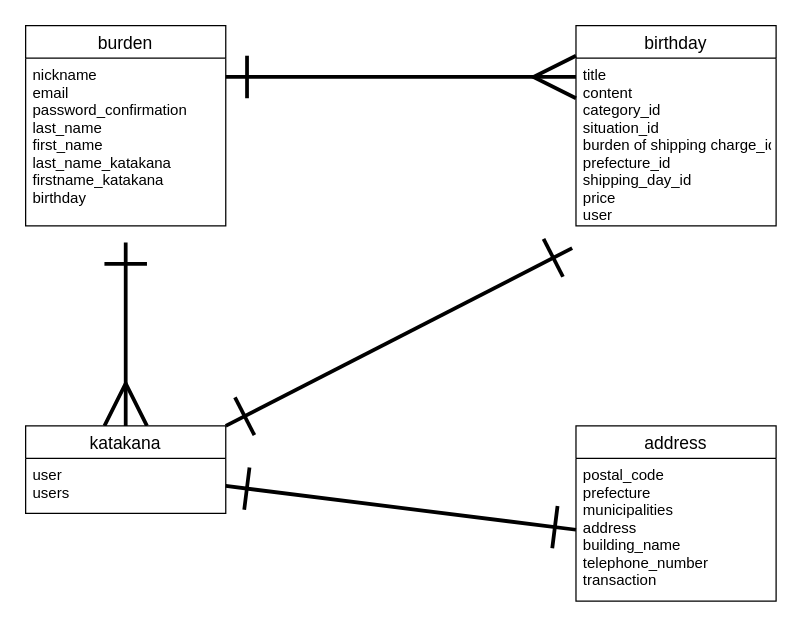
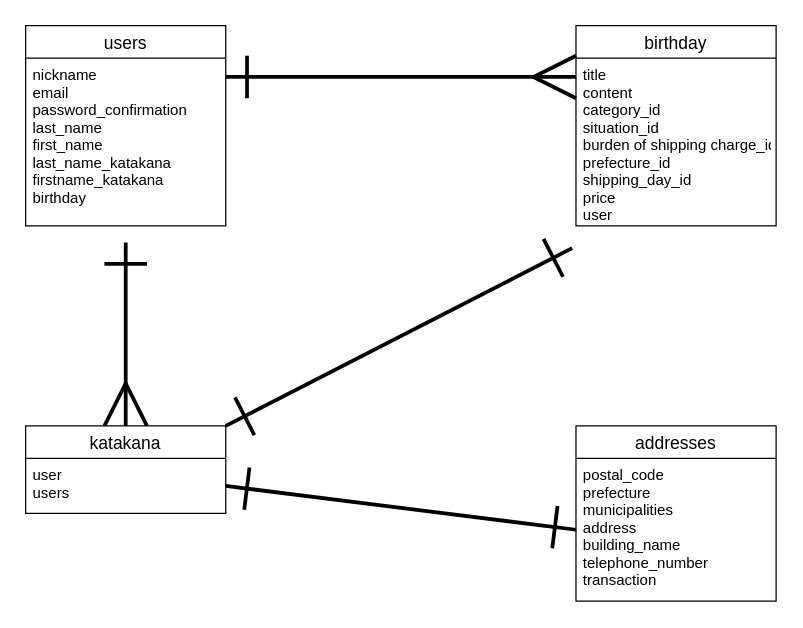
(125, 43) -> (125, 43)
(675, 443) -> (675, 443)
